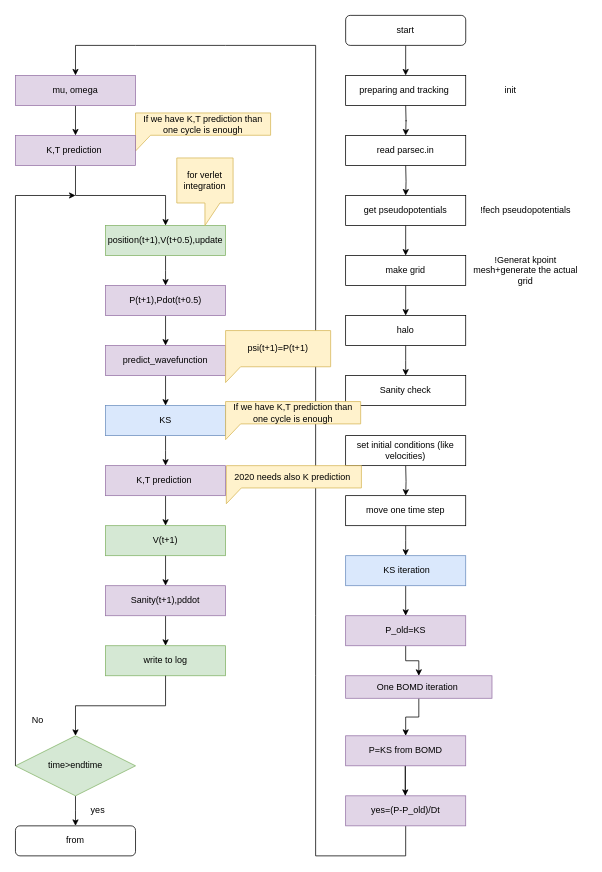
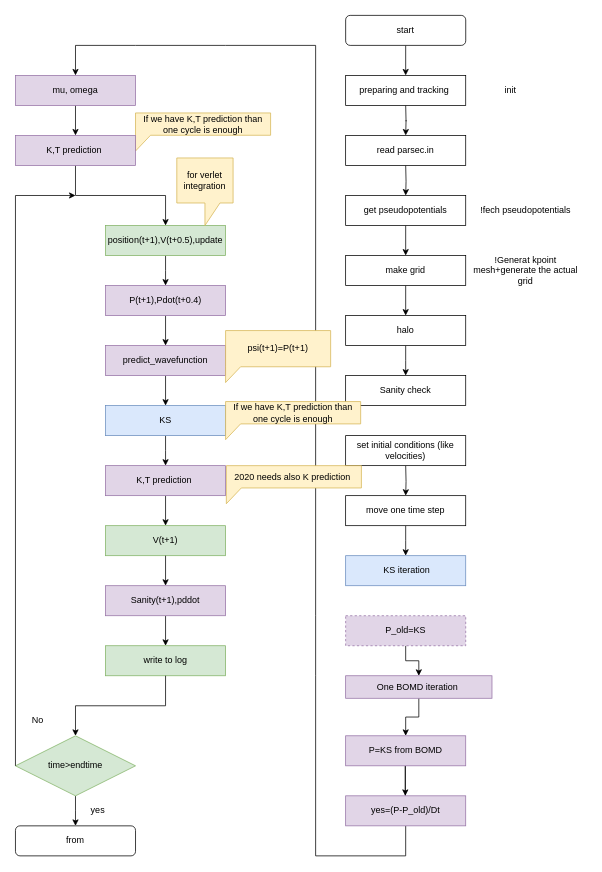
(165, 300) -> (165, 300)
(405, 597) -> none
(405, 630) -> (405, 630)
